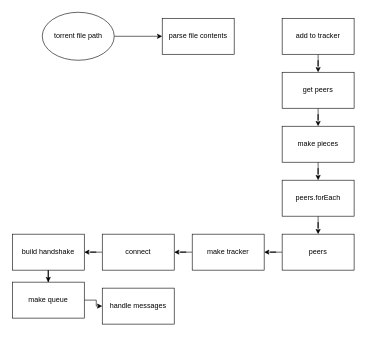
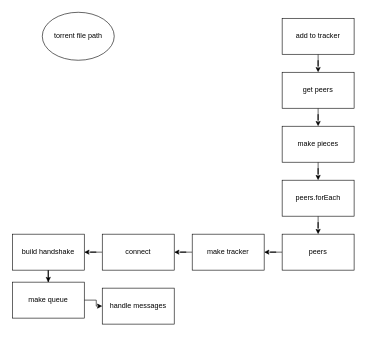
(156, 36) -> none
(198, 36) -> none
